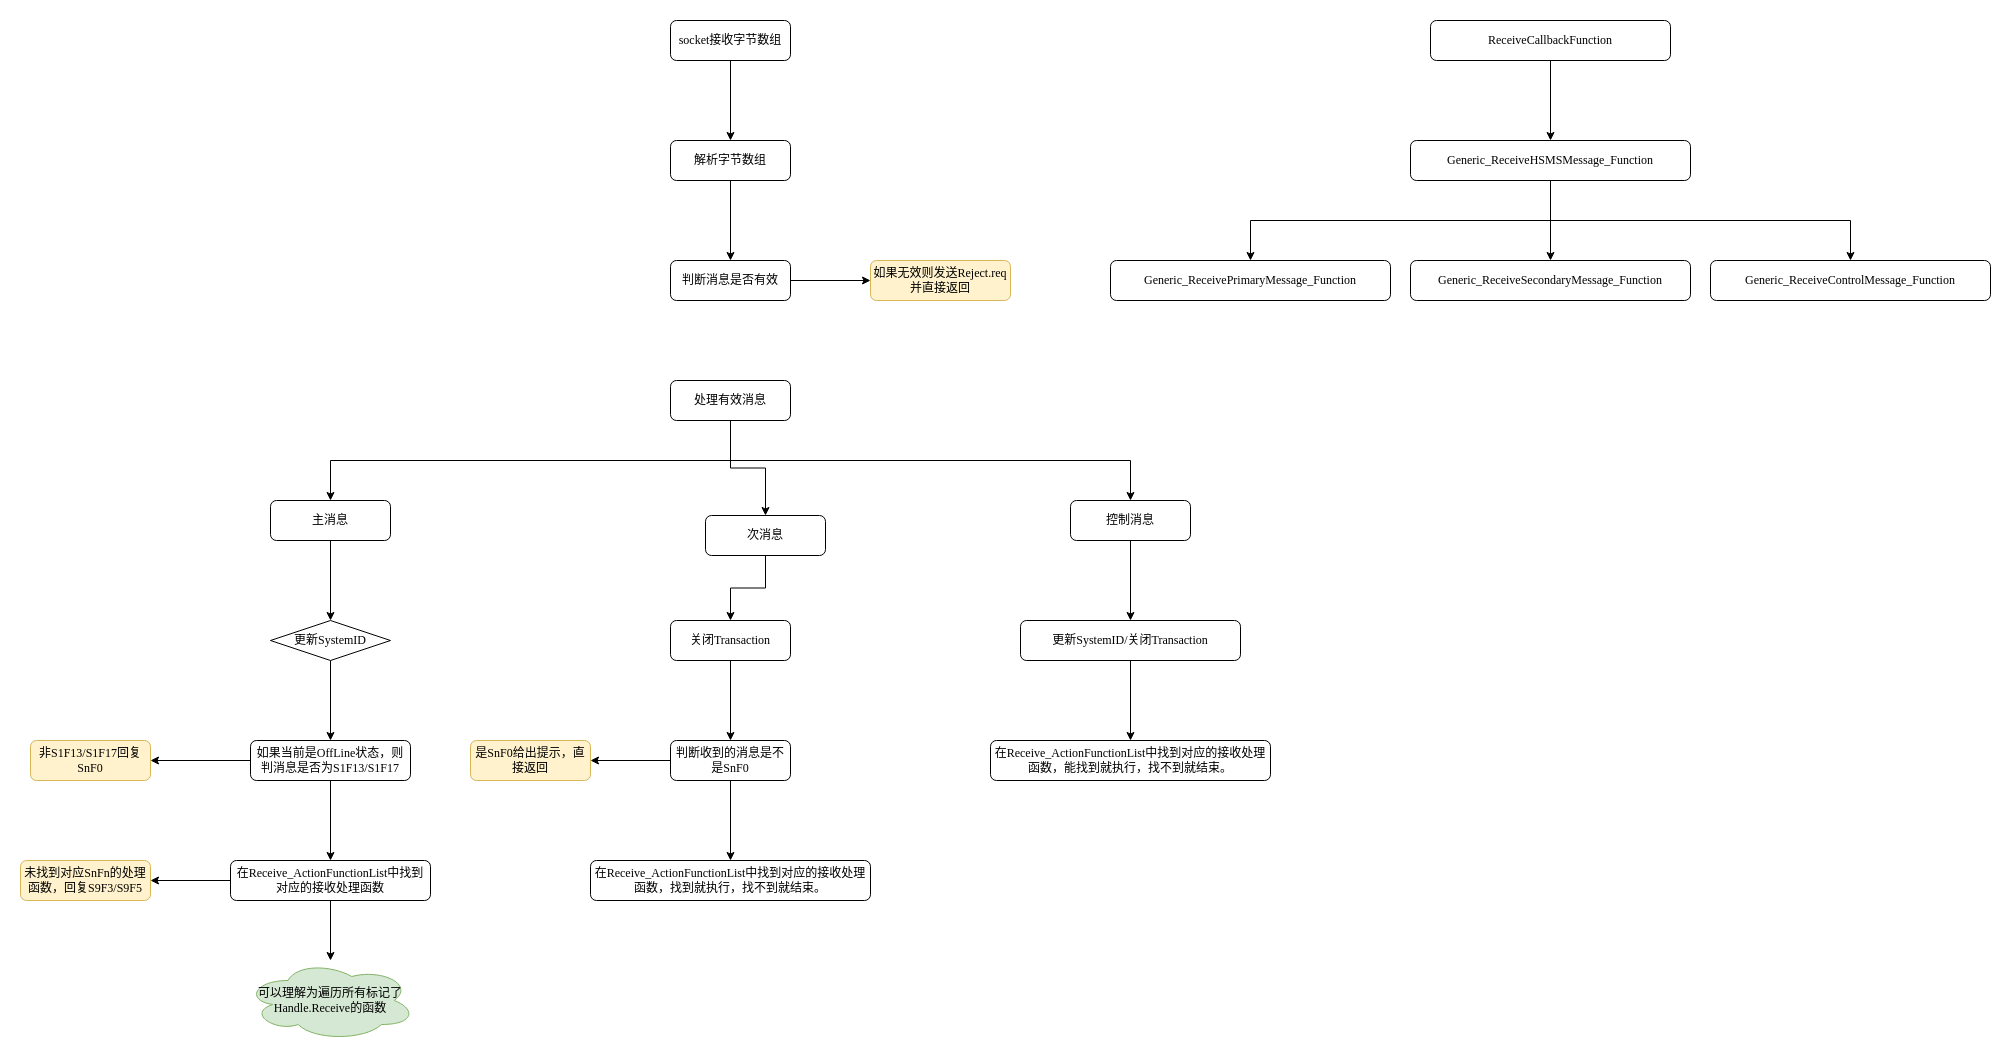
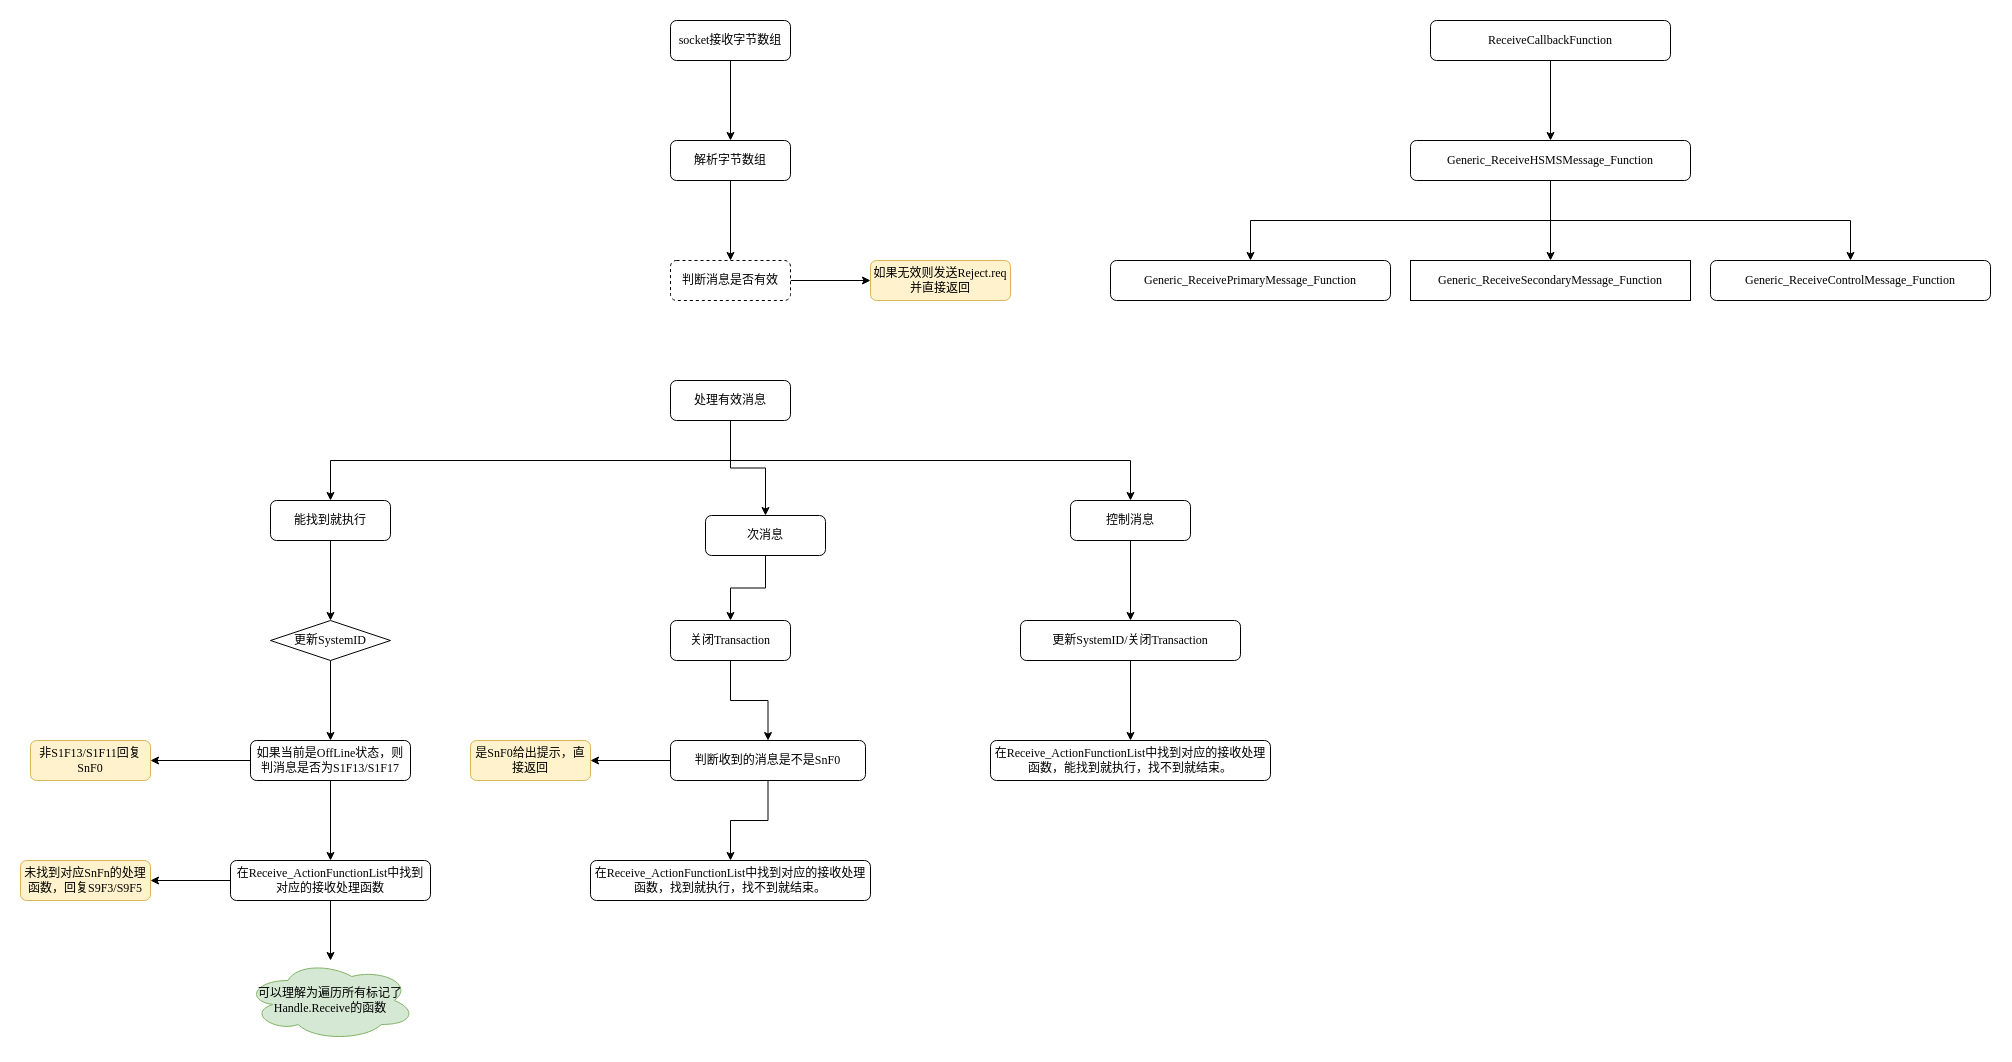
(731, 281) -> (731, 281)
(1551, 281) -> (1551, 281)
(331, 521) -> (331, 521)
(91, 761) -> (91, 761)
(731, 761) -> (768, 761)
